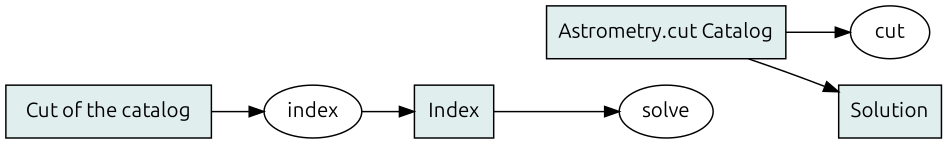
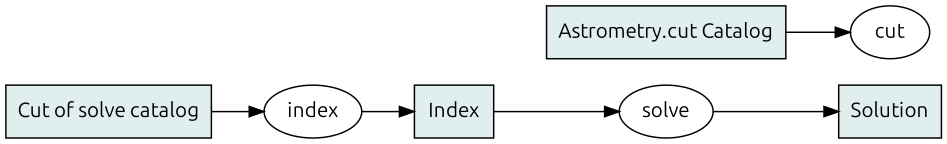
(787, 72) -> (768, 112)
(109, 112) -> (109, 112)
